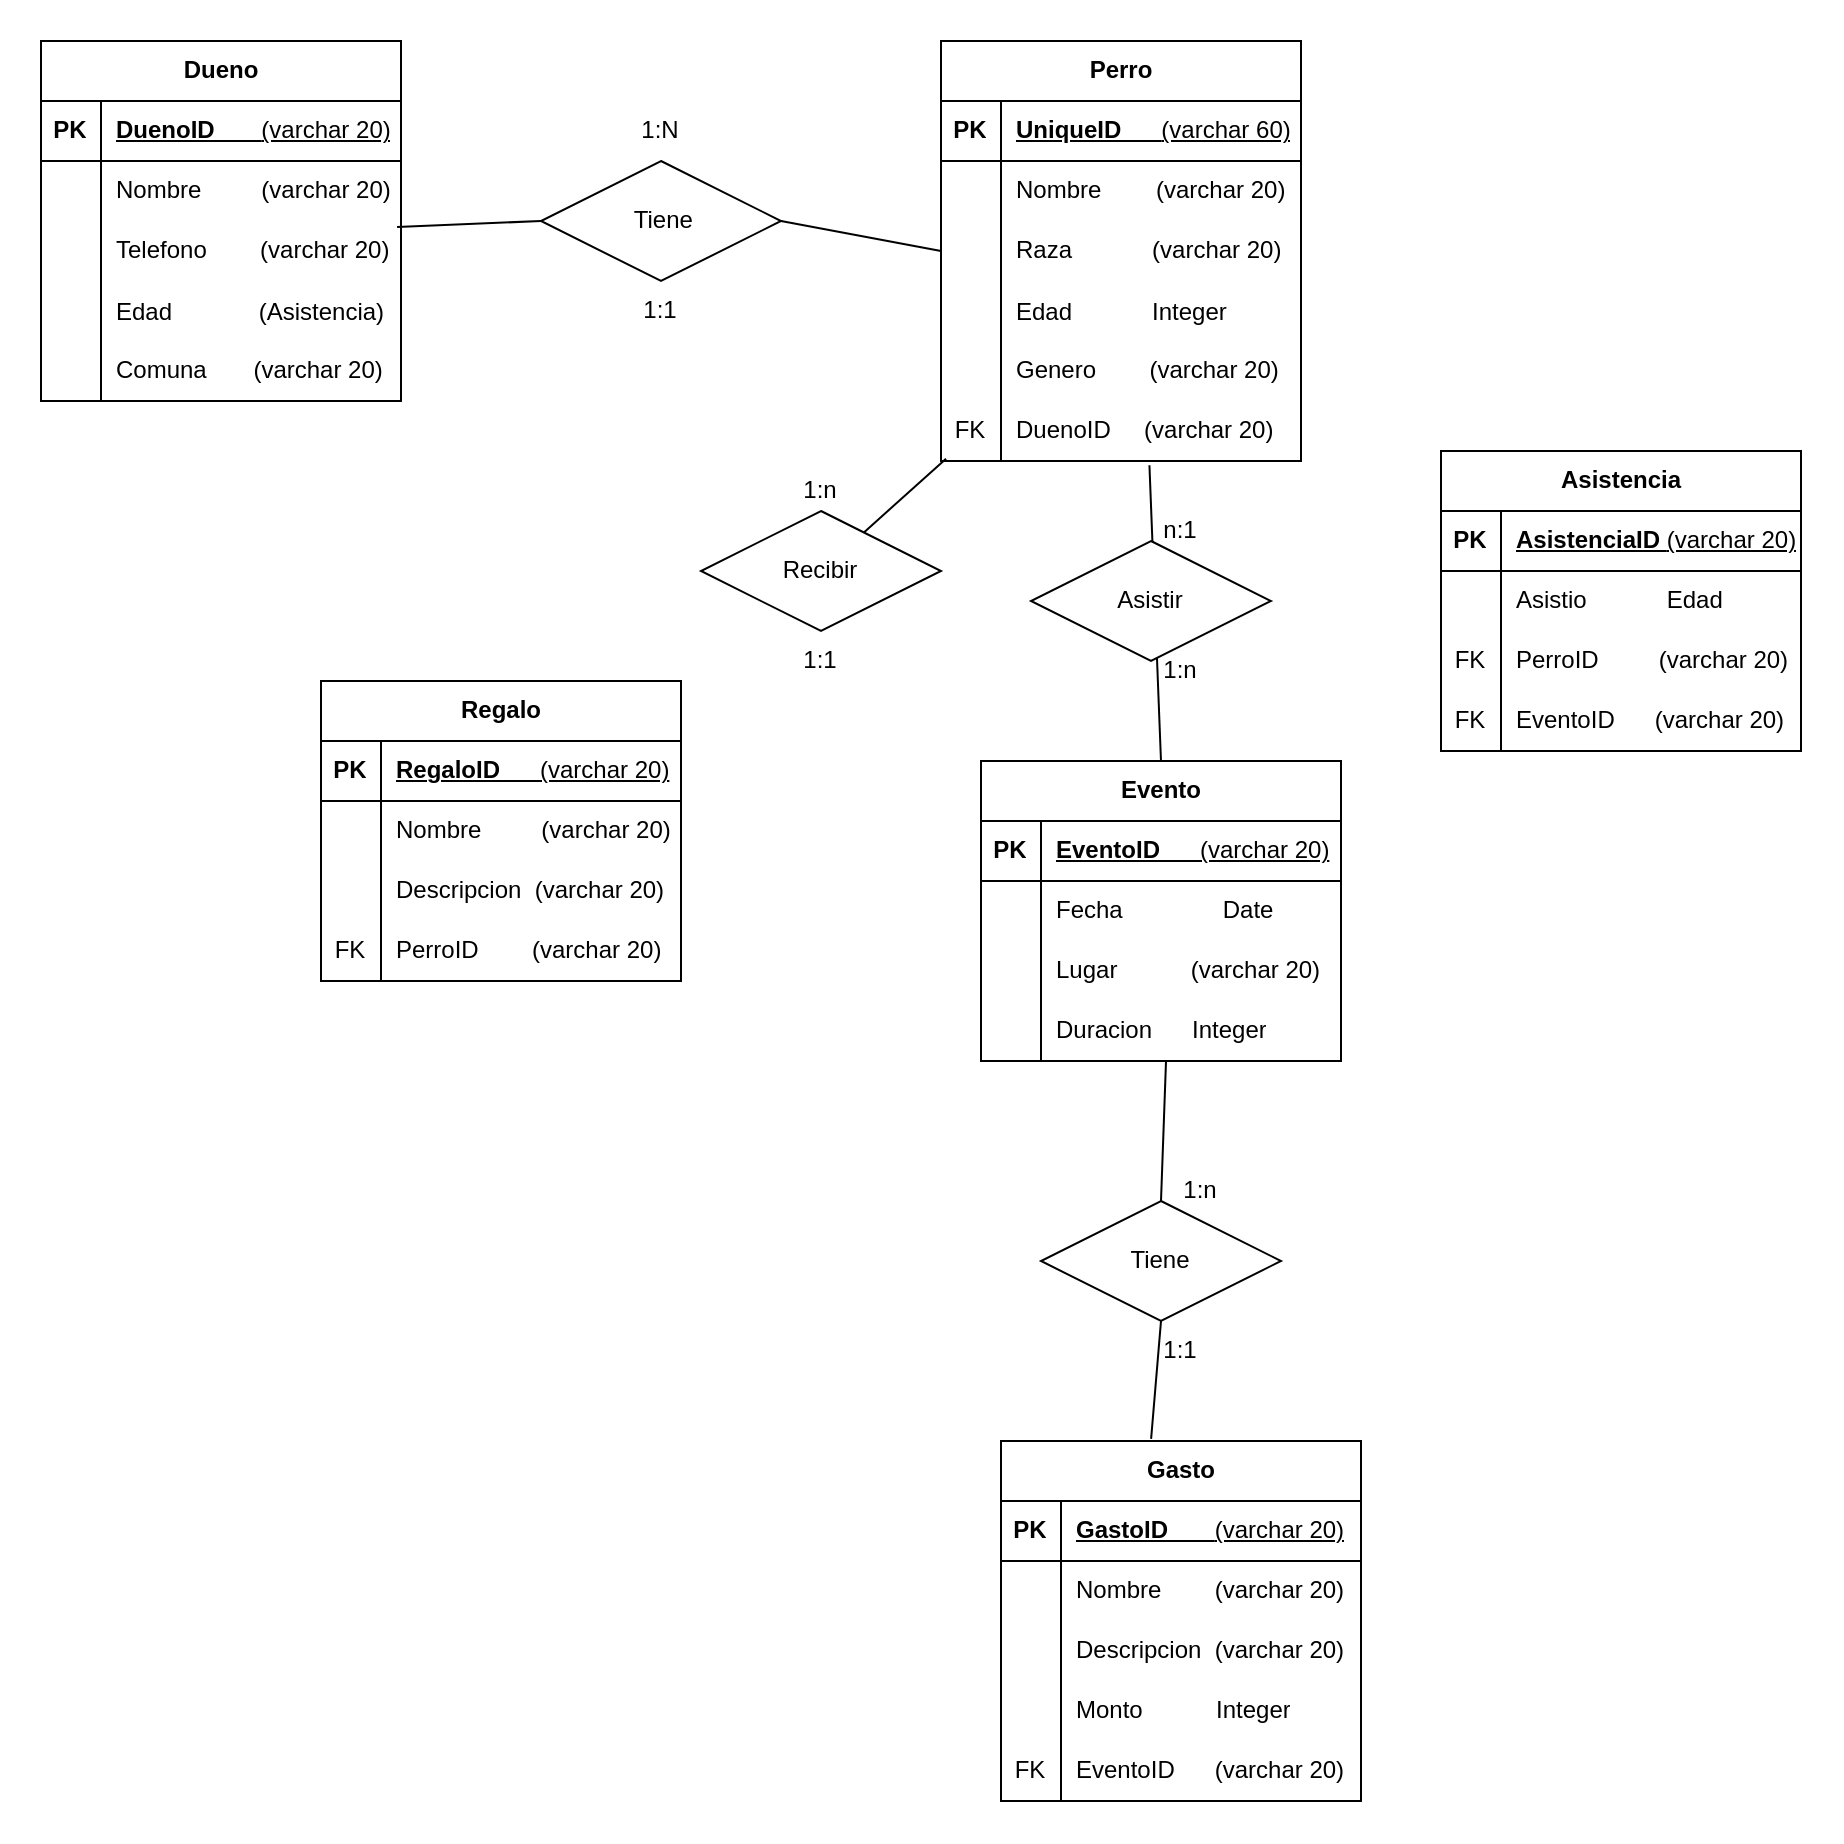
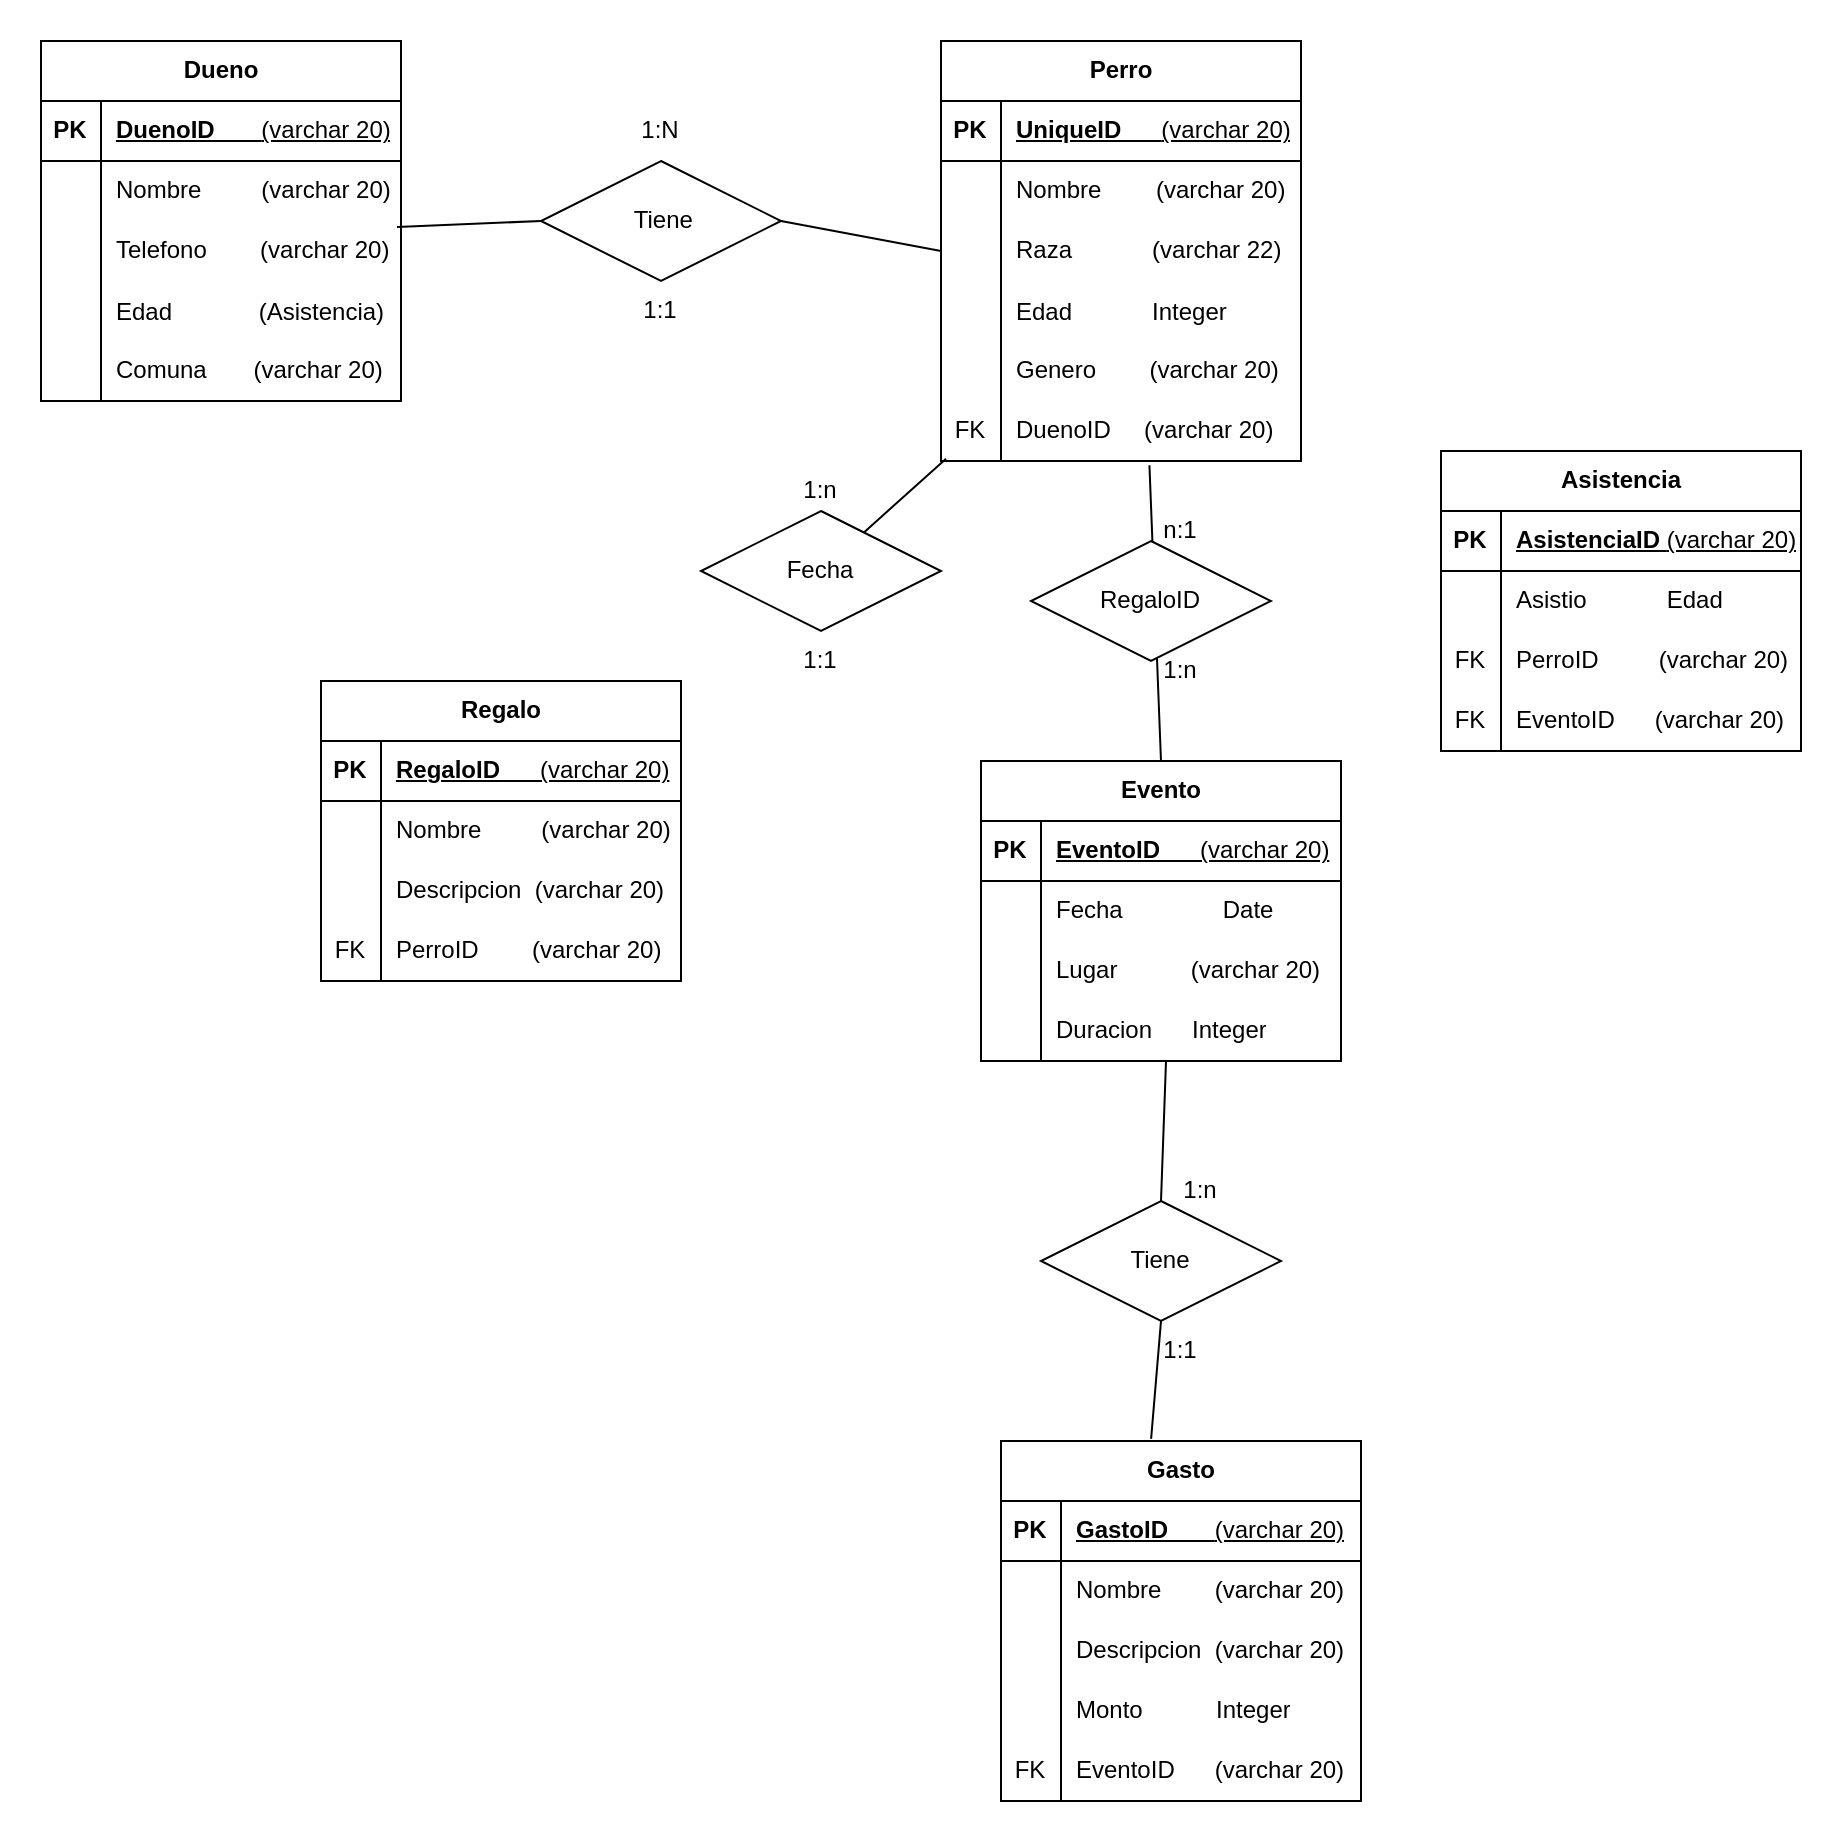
(1159, 131) -> (1159, 131)
(1159, 251) -> (1159, 251)
(821, 571) -> (821, 571)
(1151, 601) -> (1151, 601)
